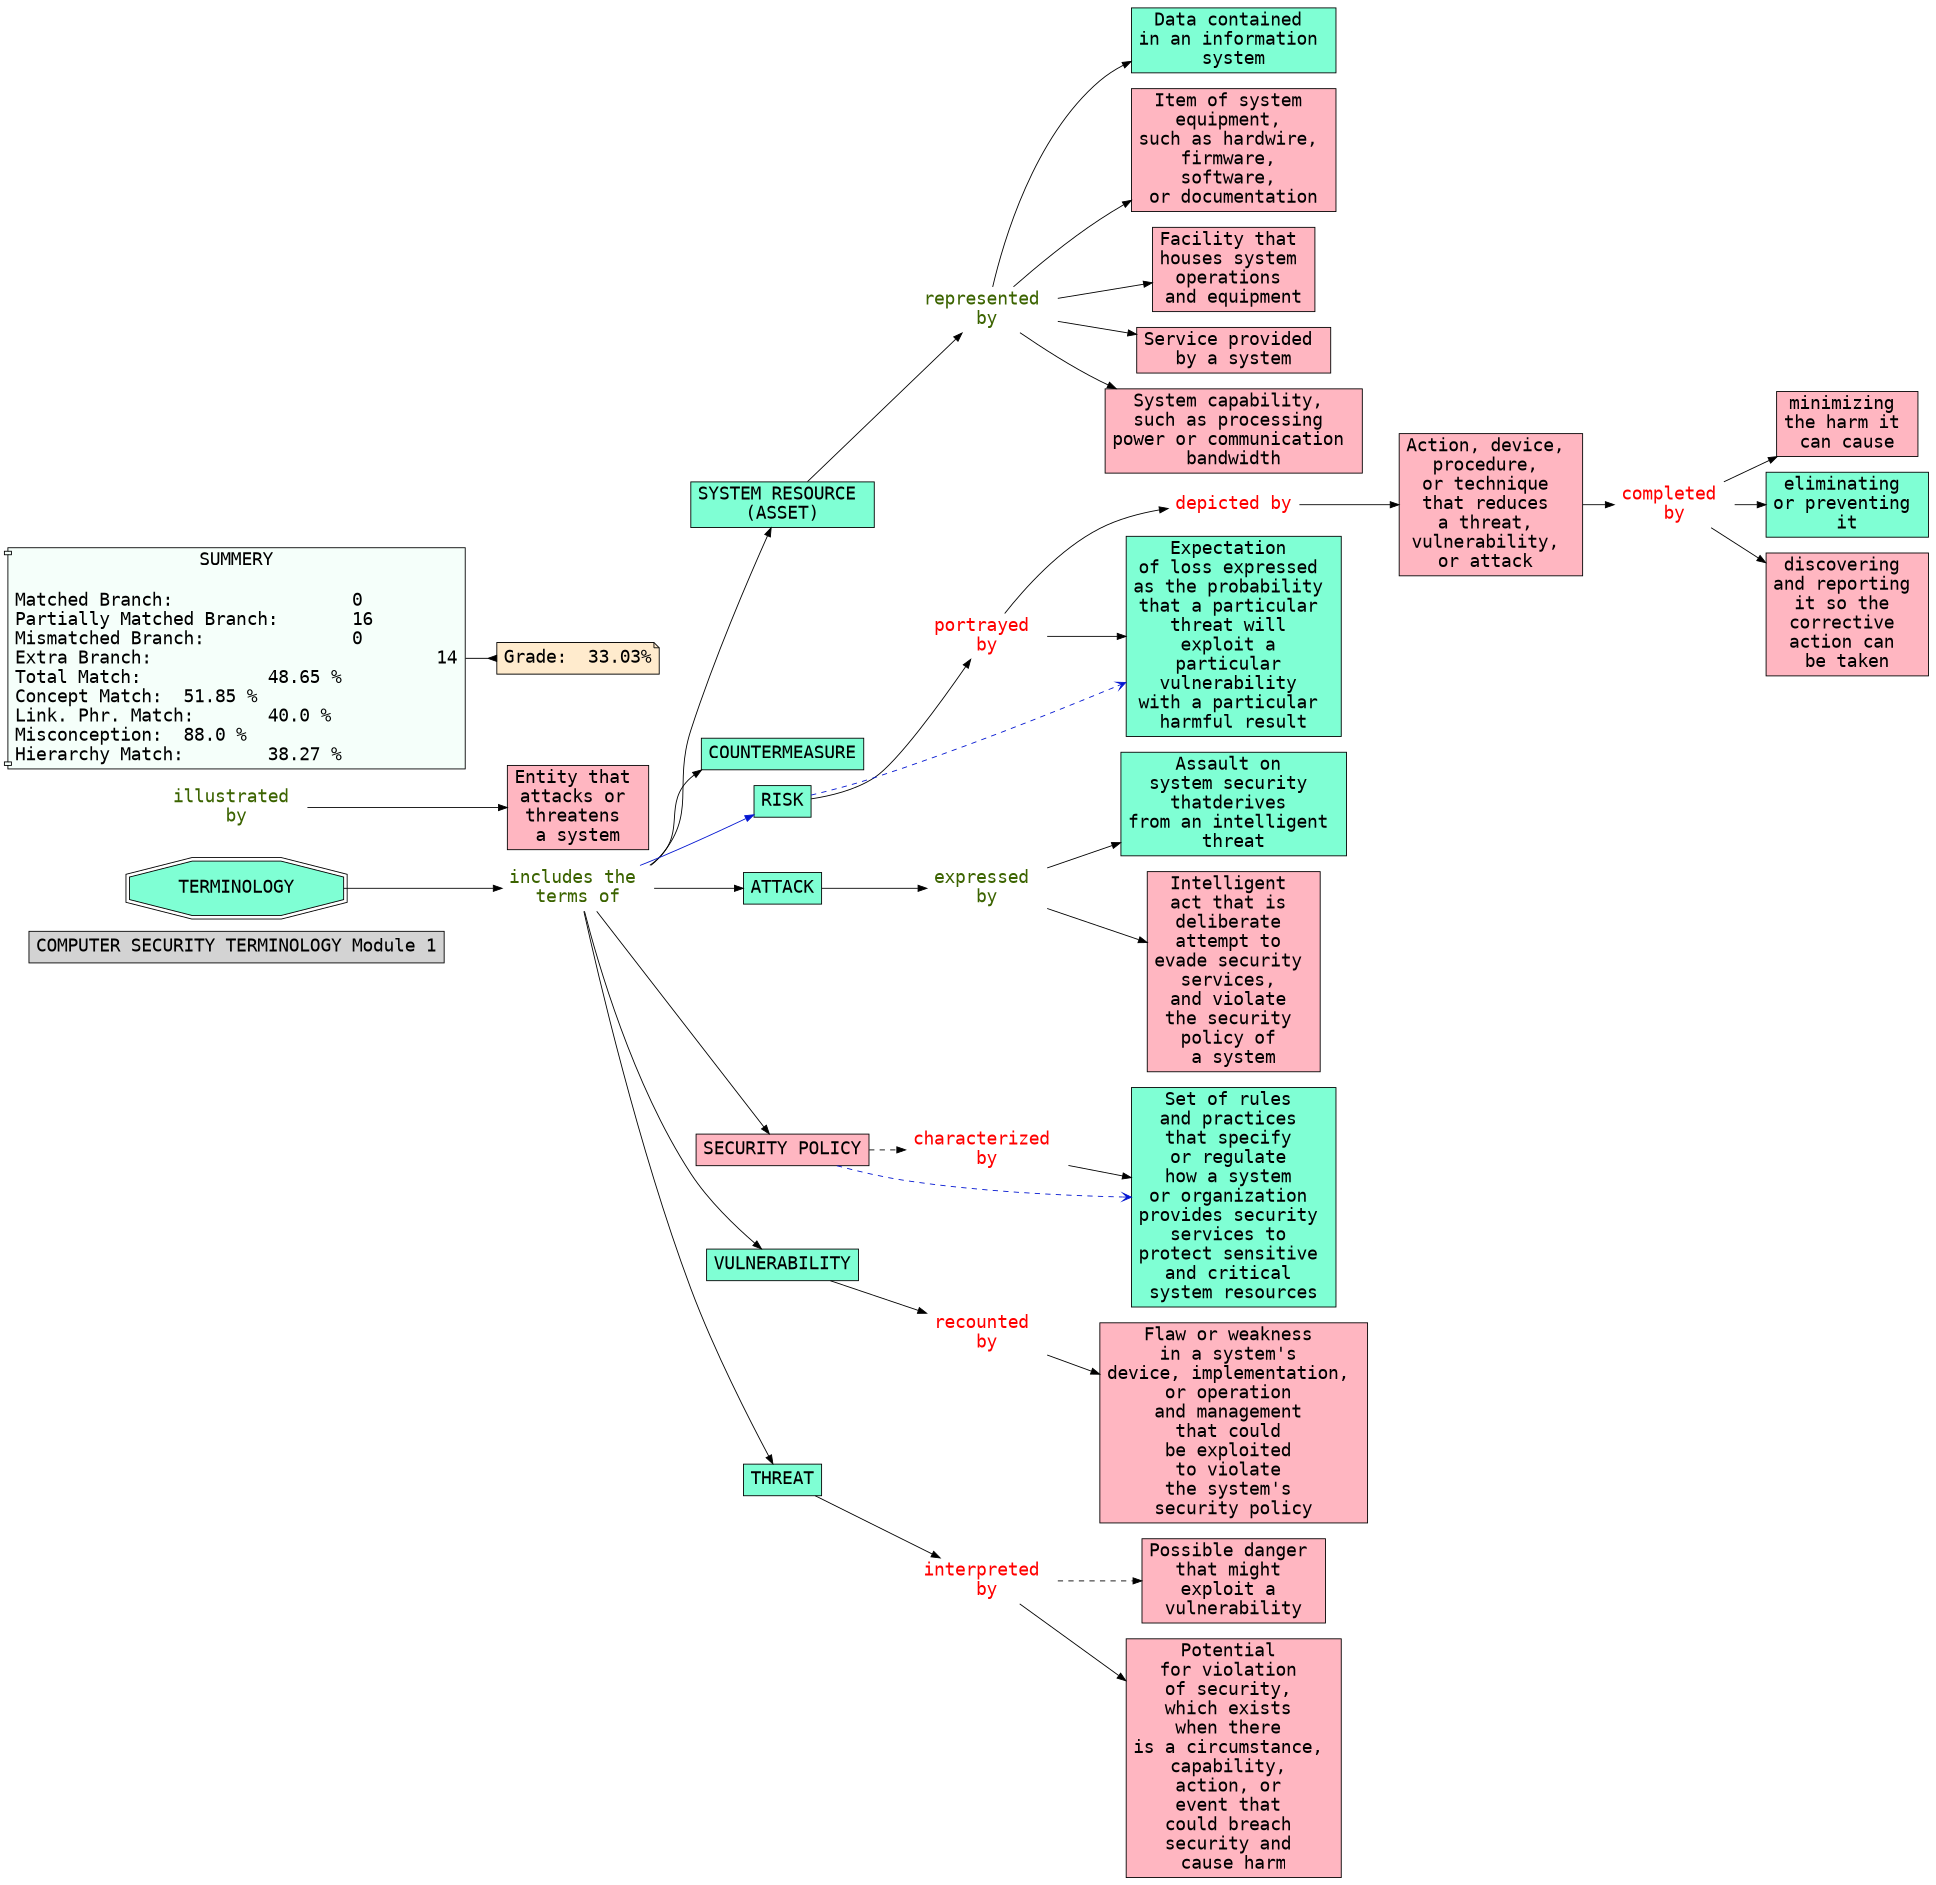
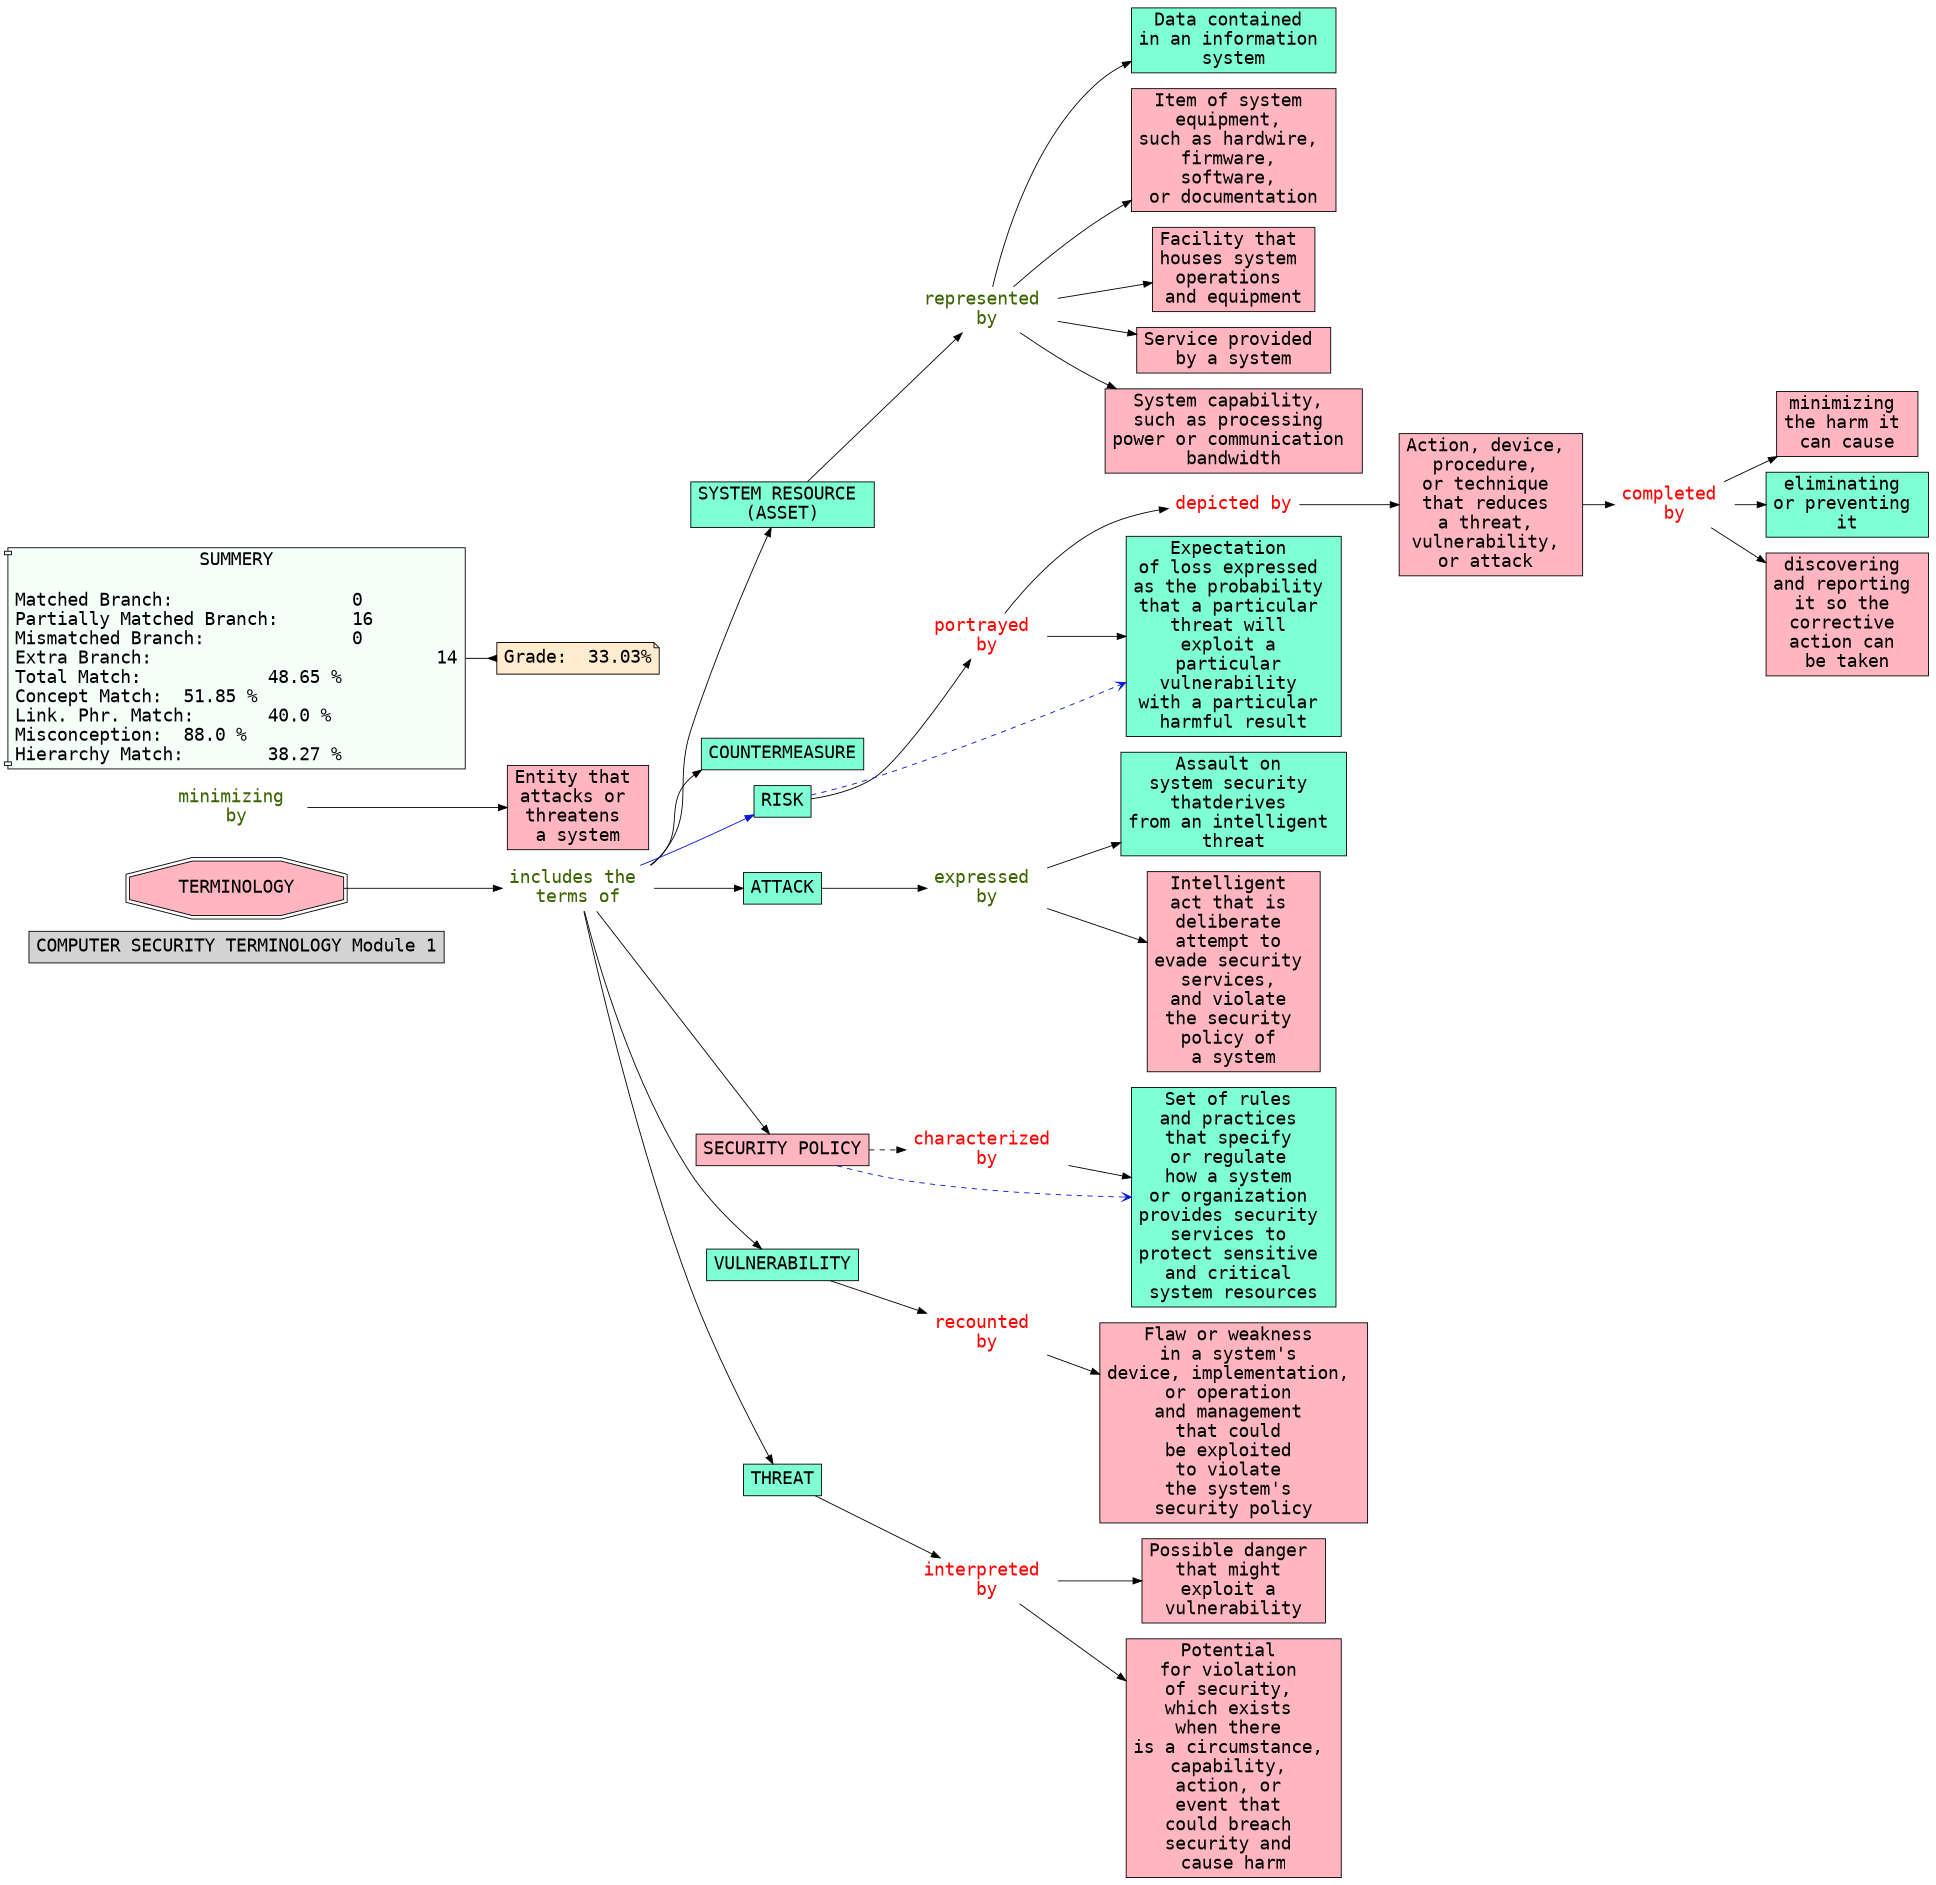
(237, 808) -> (237, 808)
(237, 888) -> (237, 888)
(1095, 1581) -> (1095, 1581)
